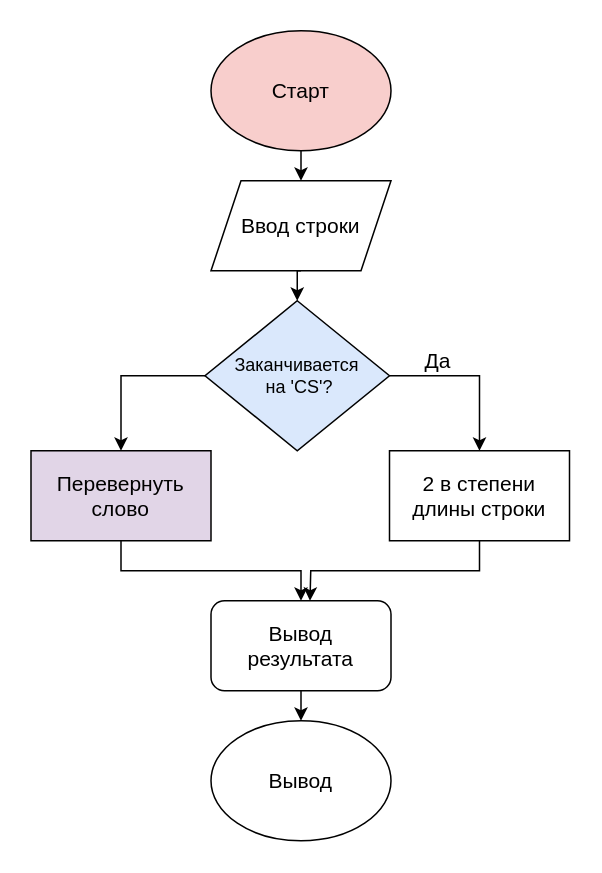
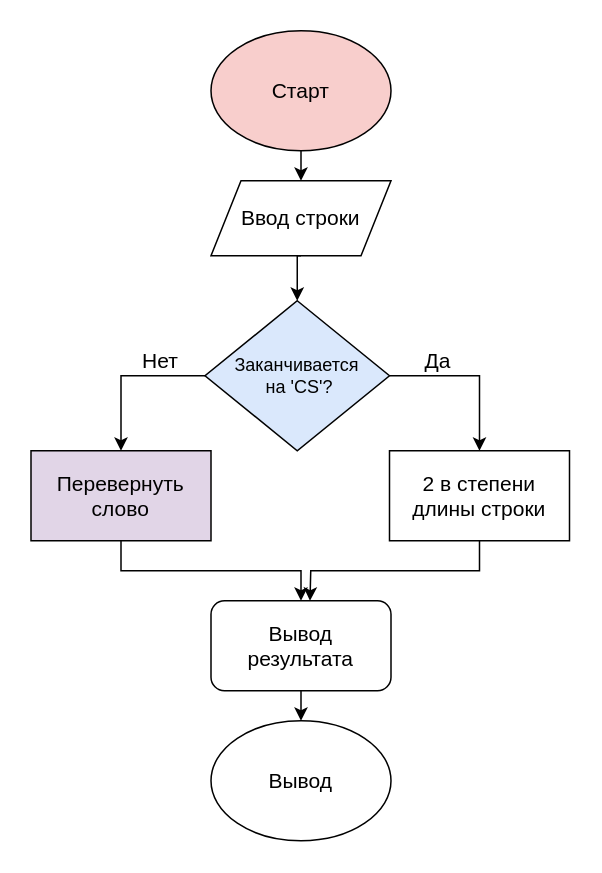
(301, 226) -> (301, 218)
none -> (160, 361)
